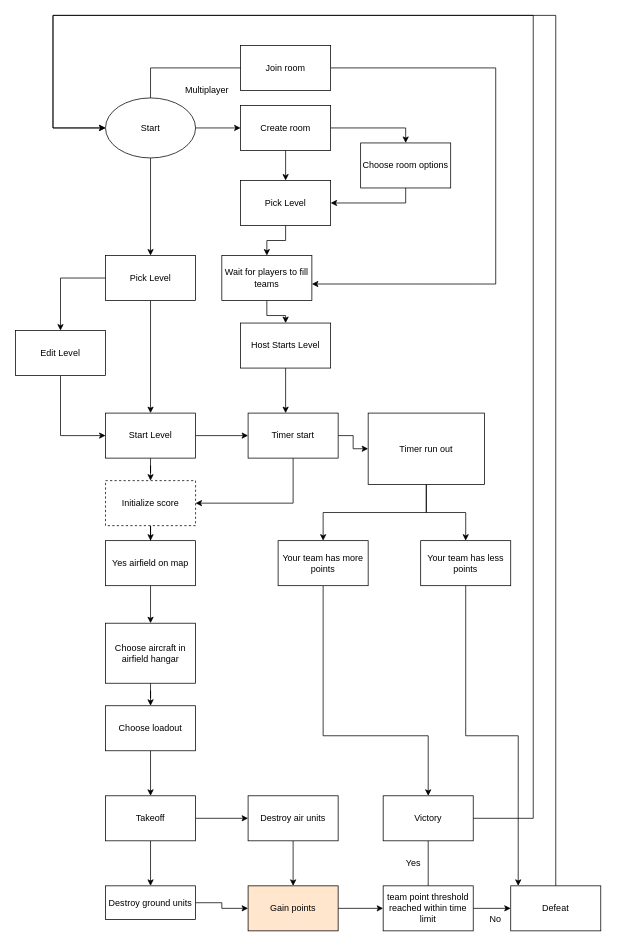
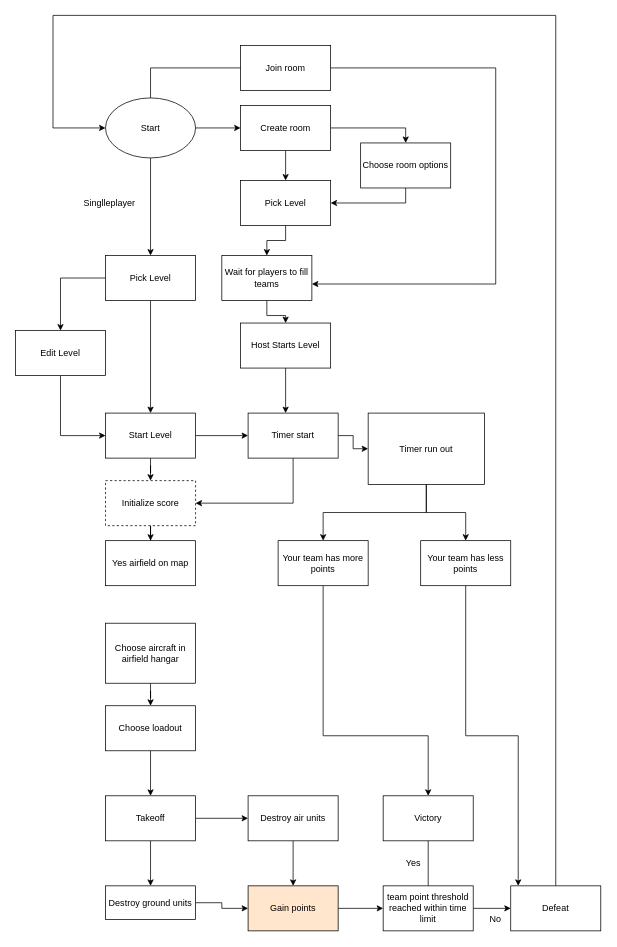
(207, 90) -> none
none -> (109, 203)
(533, 448) -> none
(150, 602) -> none
